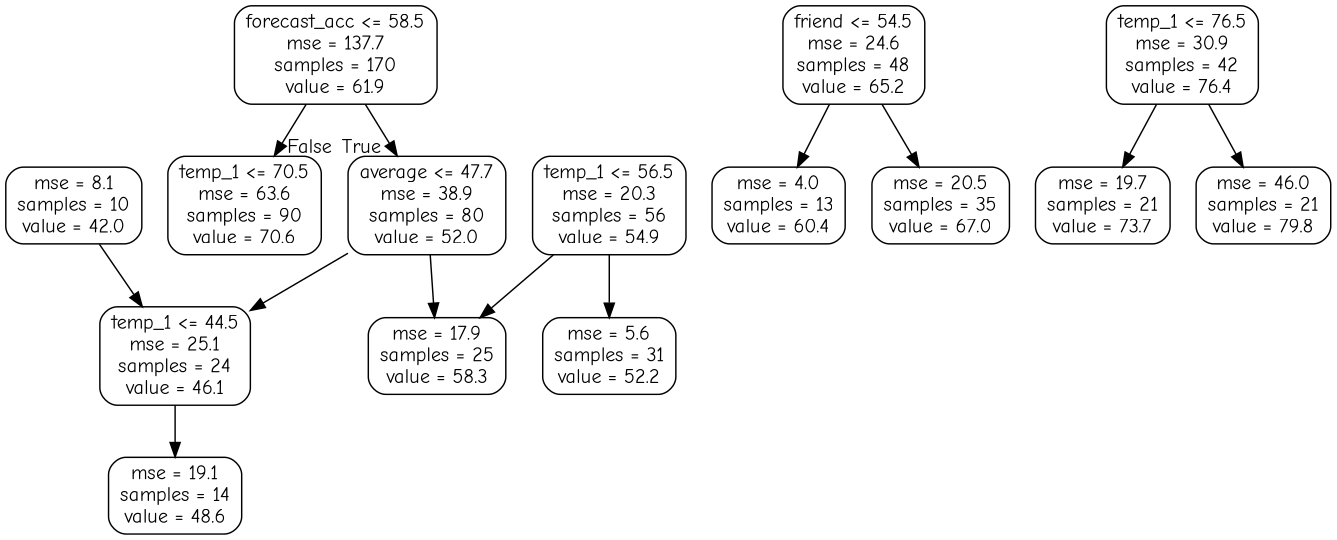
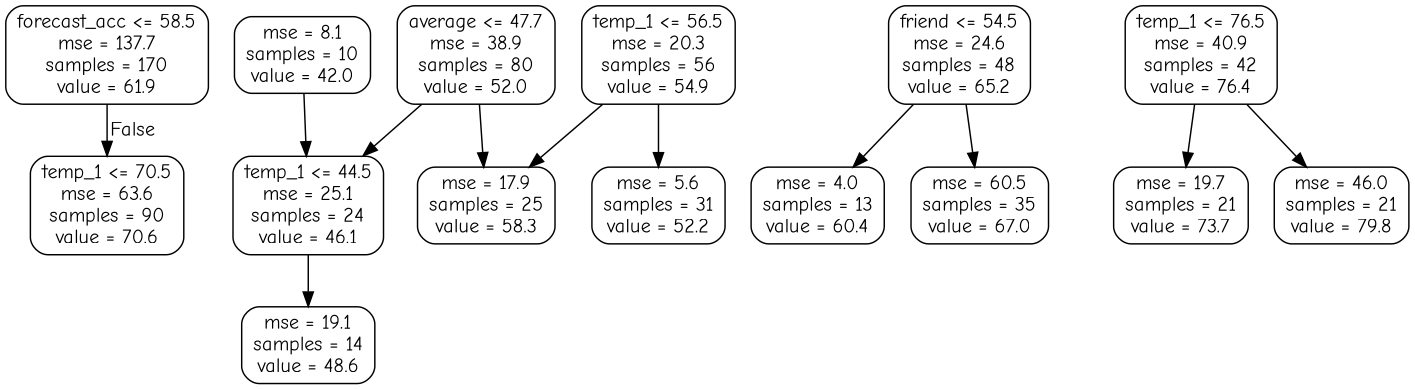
(1182, 55) -> (1201, 55)
(377, 124) -> none
(941, 206) -> (980, 206)
